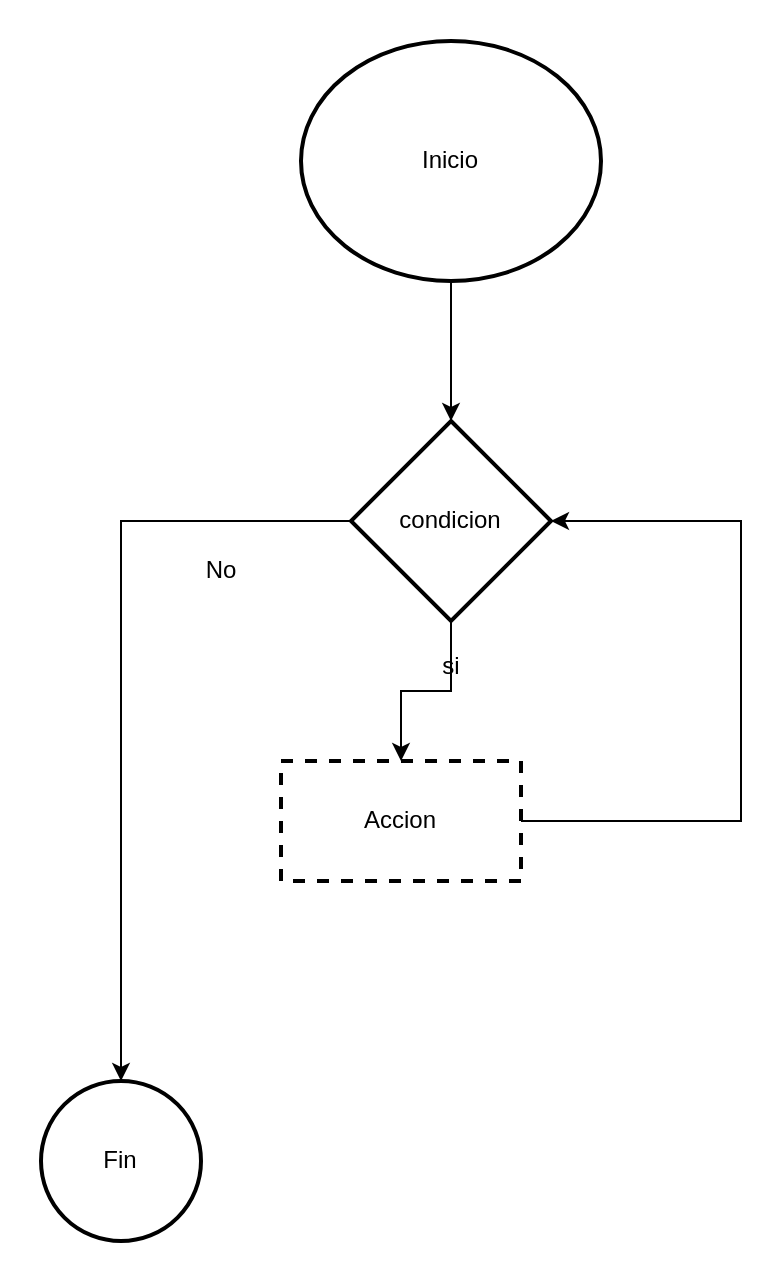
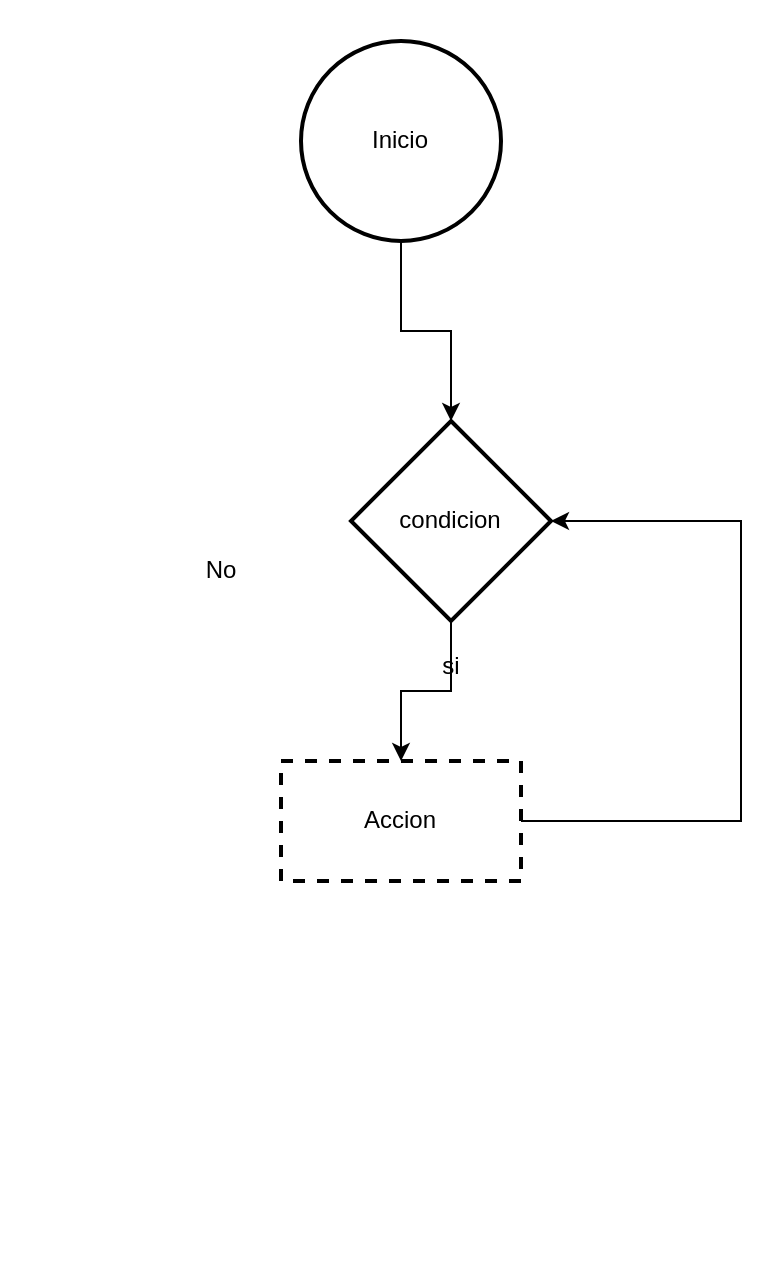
(451, 161) -> (401, 141)
(121, 680) -> none
(121, 1161) -> none
